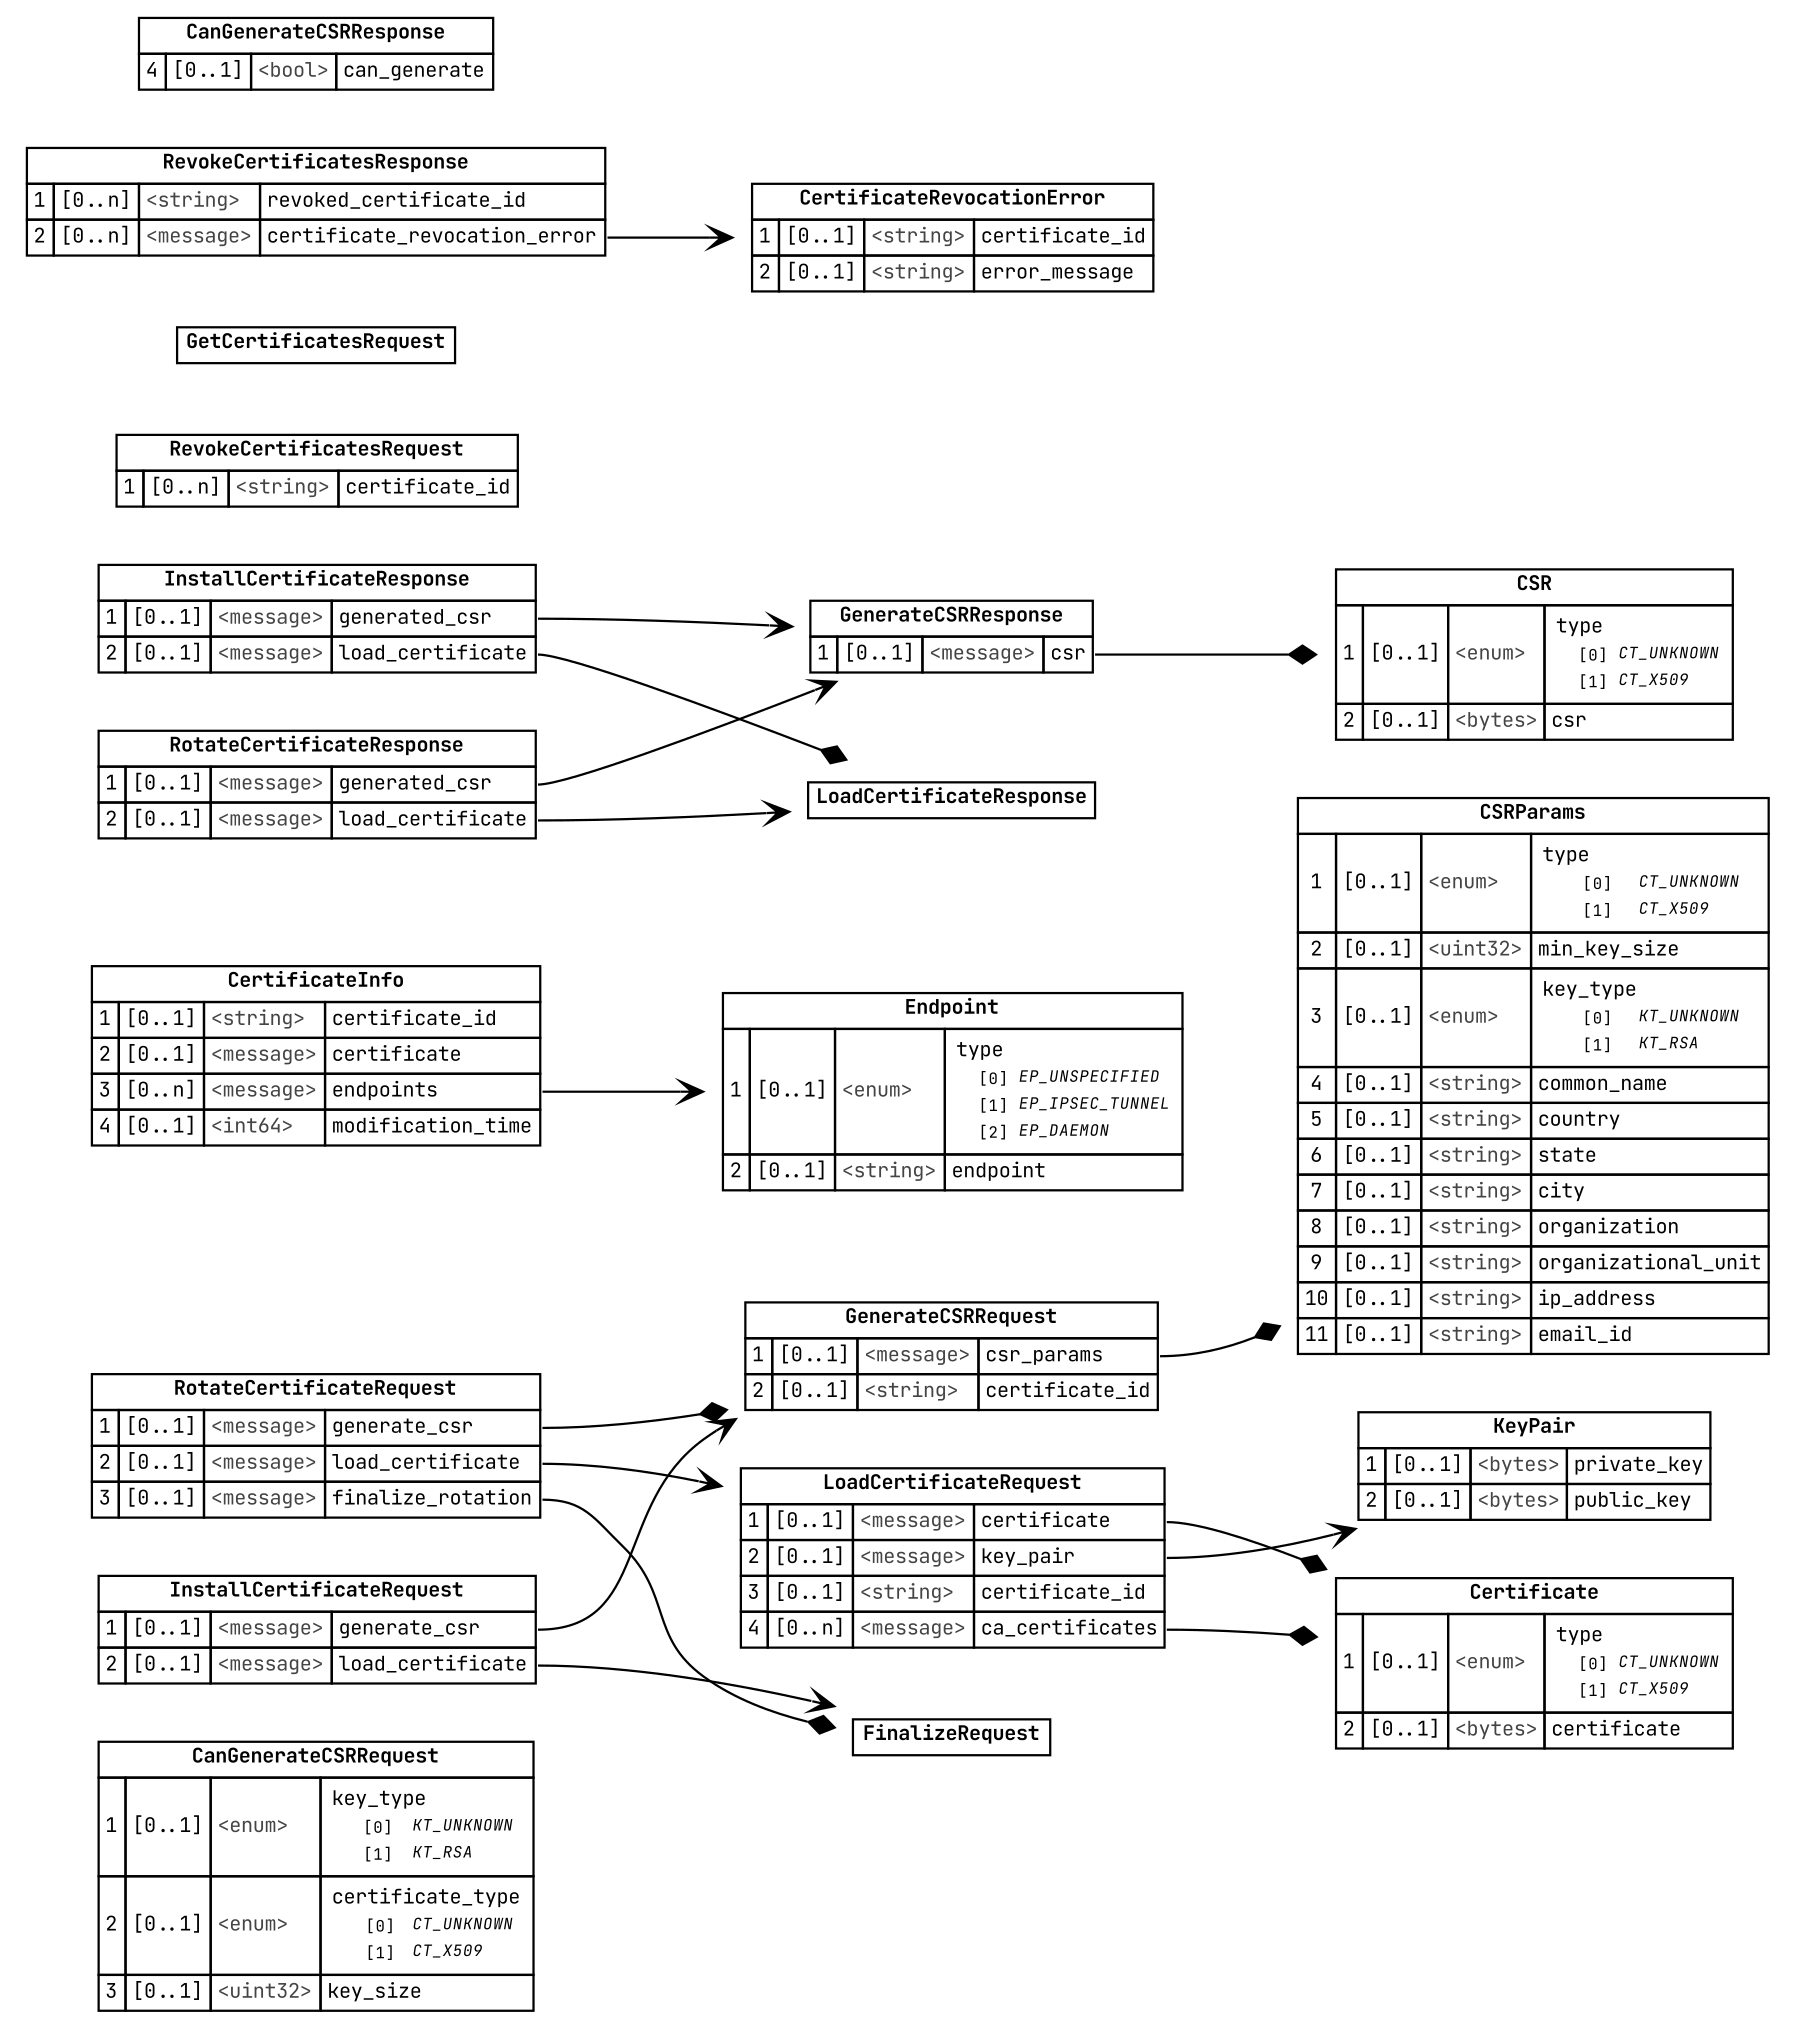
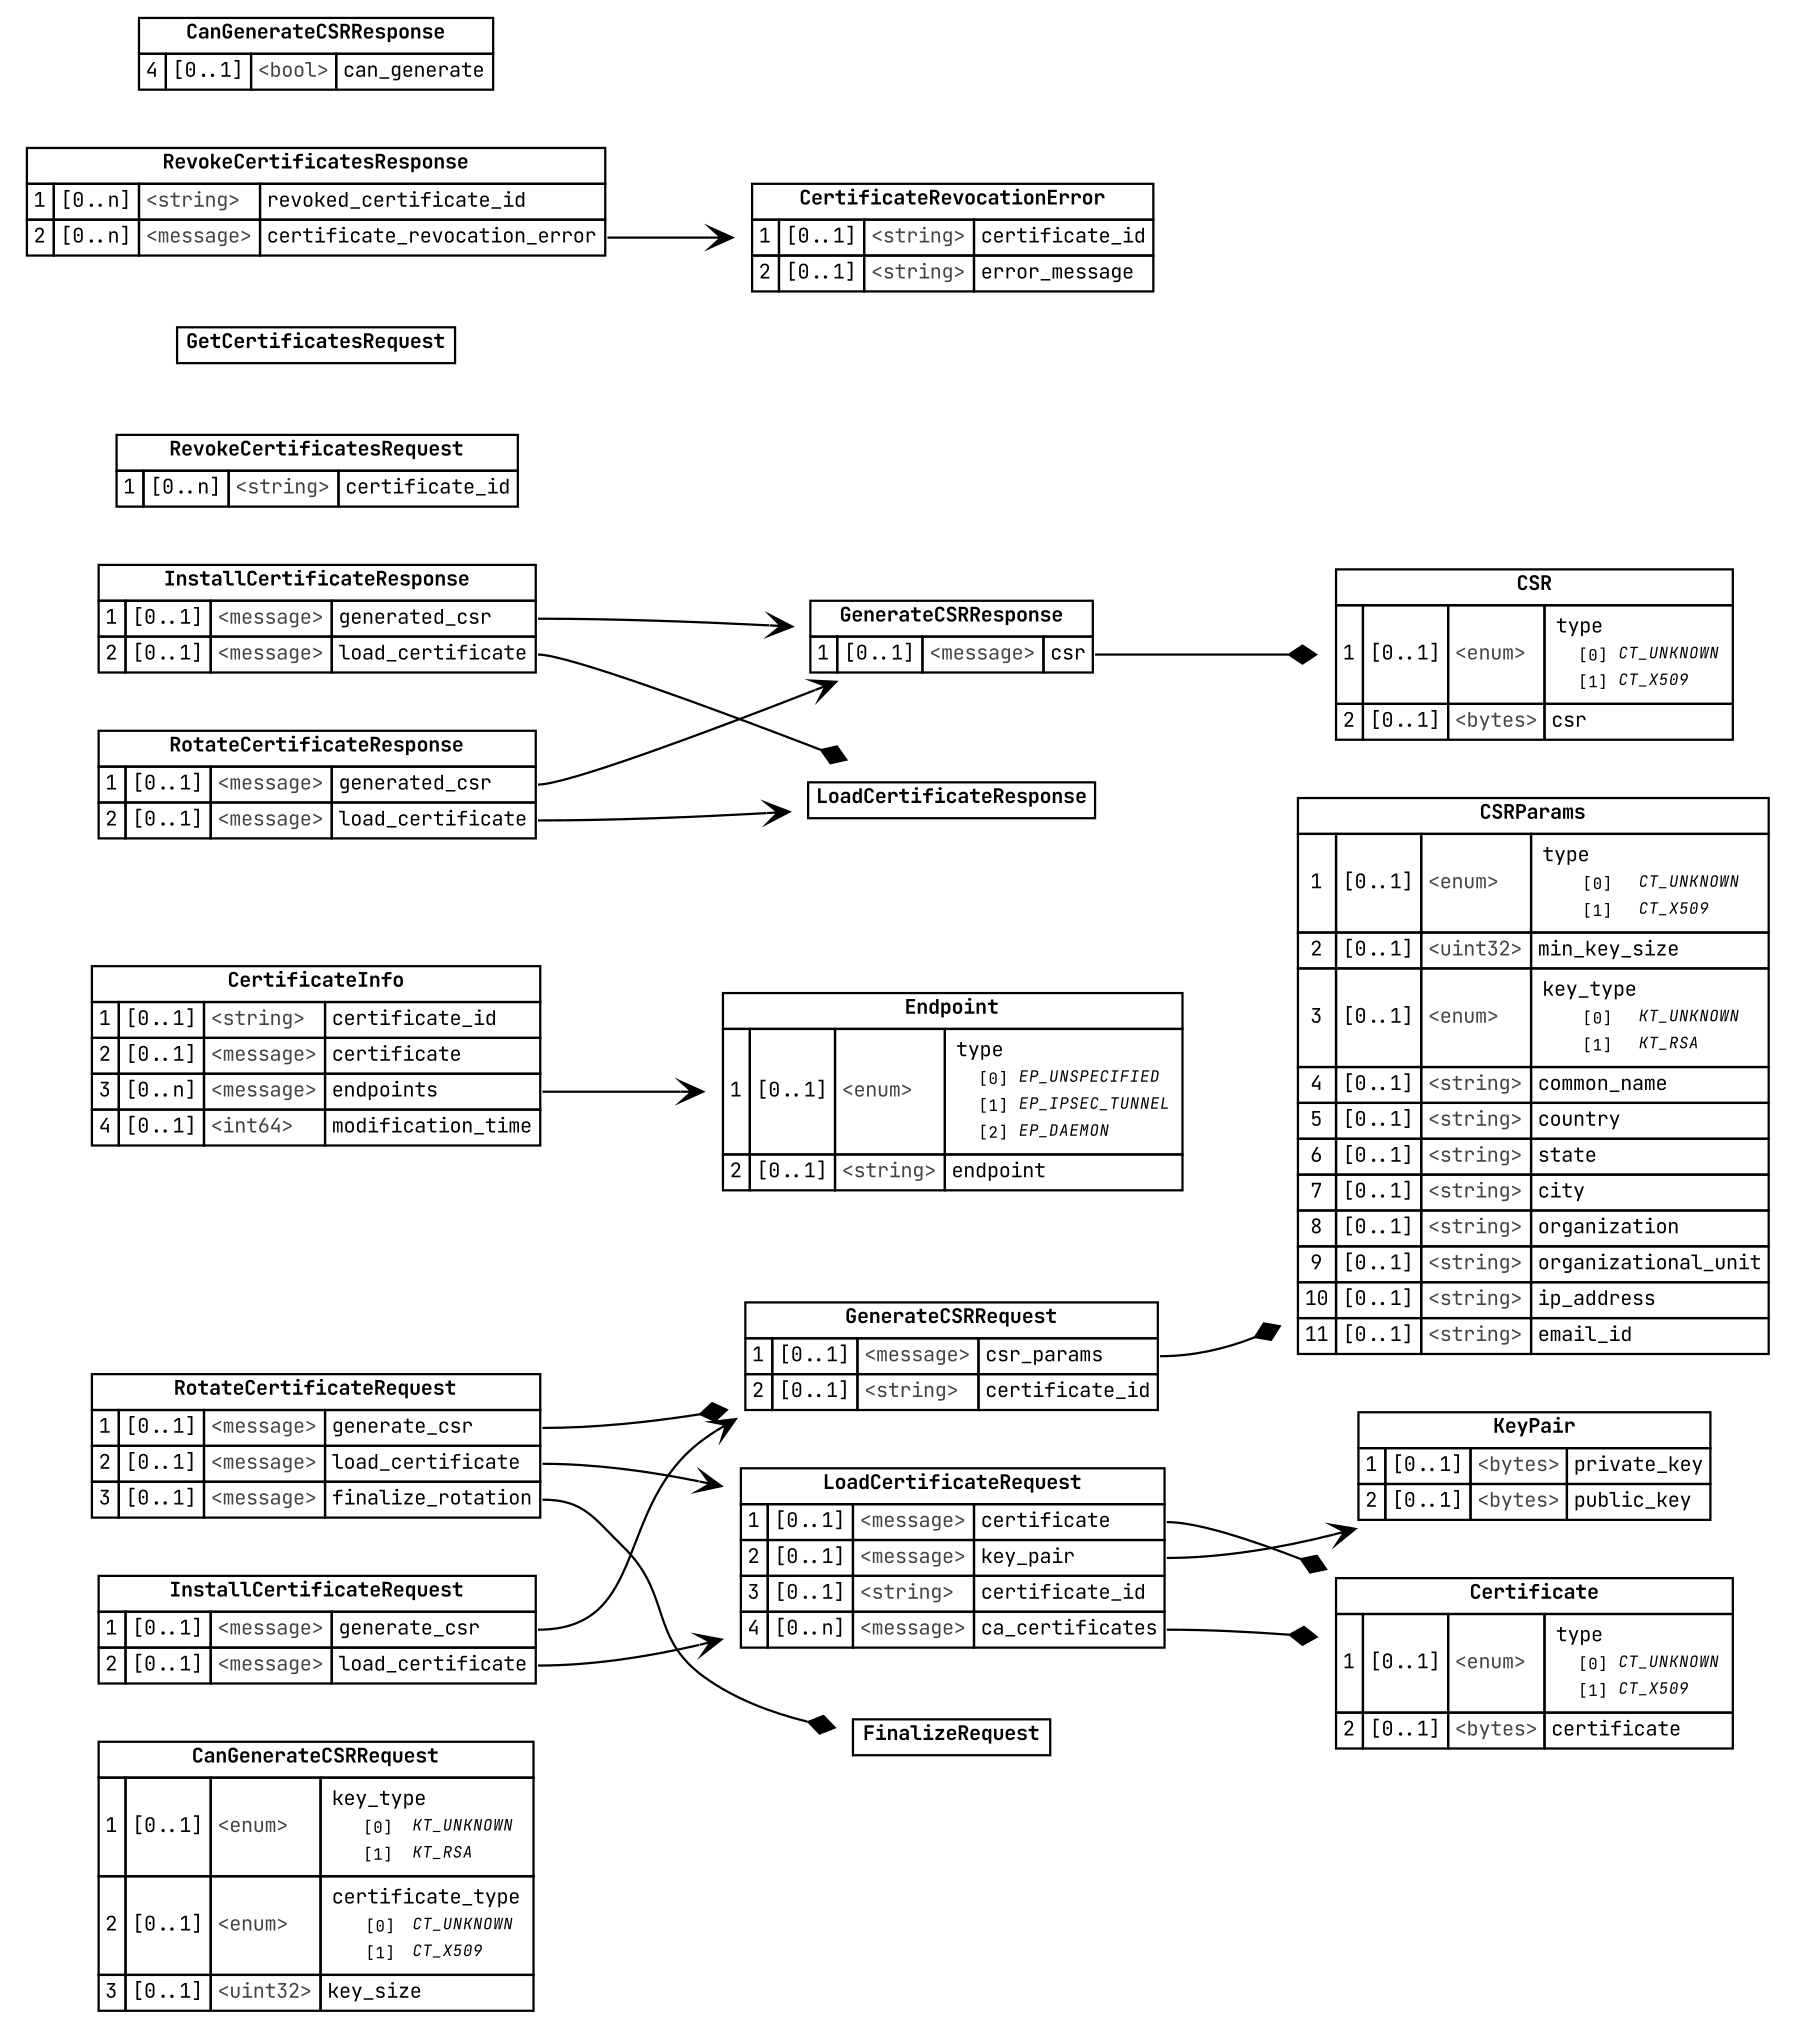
(676, 1676) -> (619, 1660)
